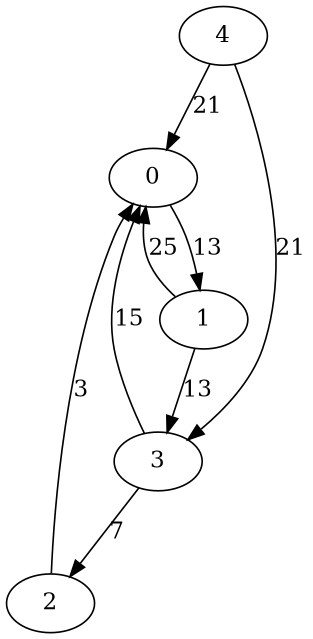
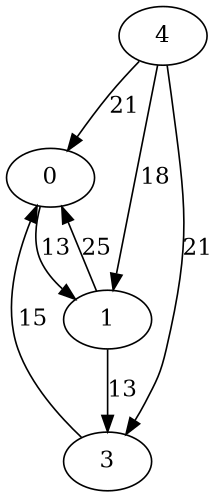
none -> (137, 169)
(51, 603) -> none
